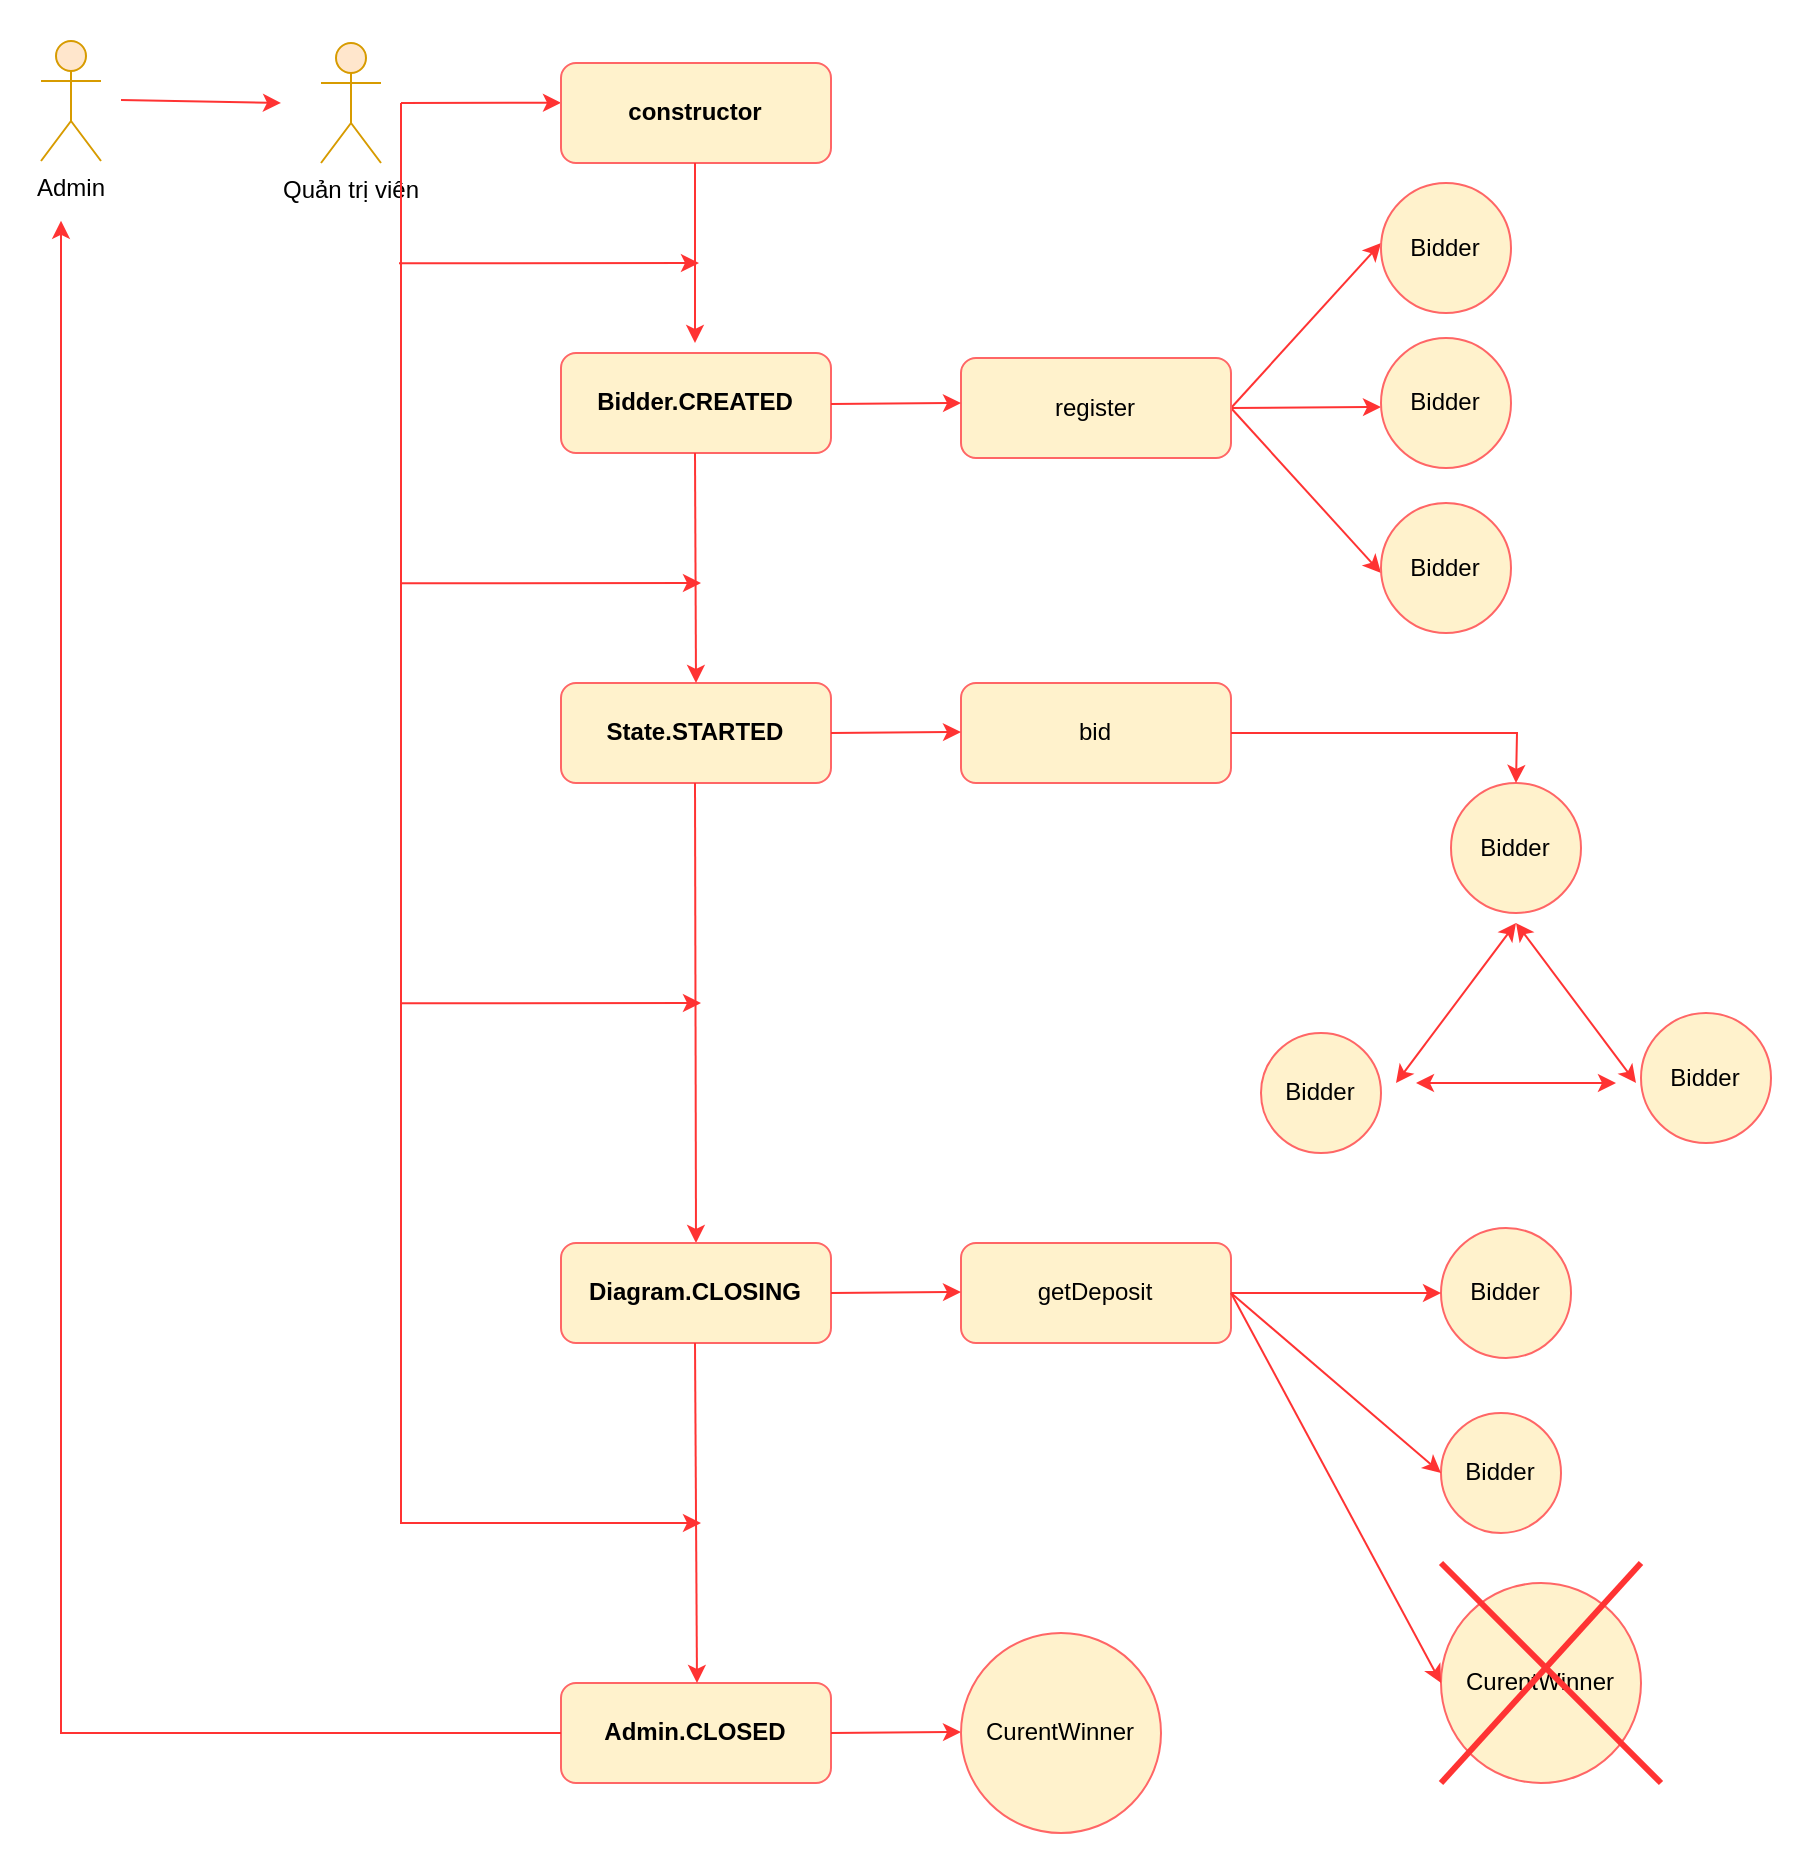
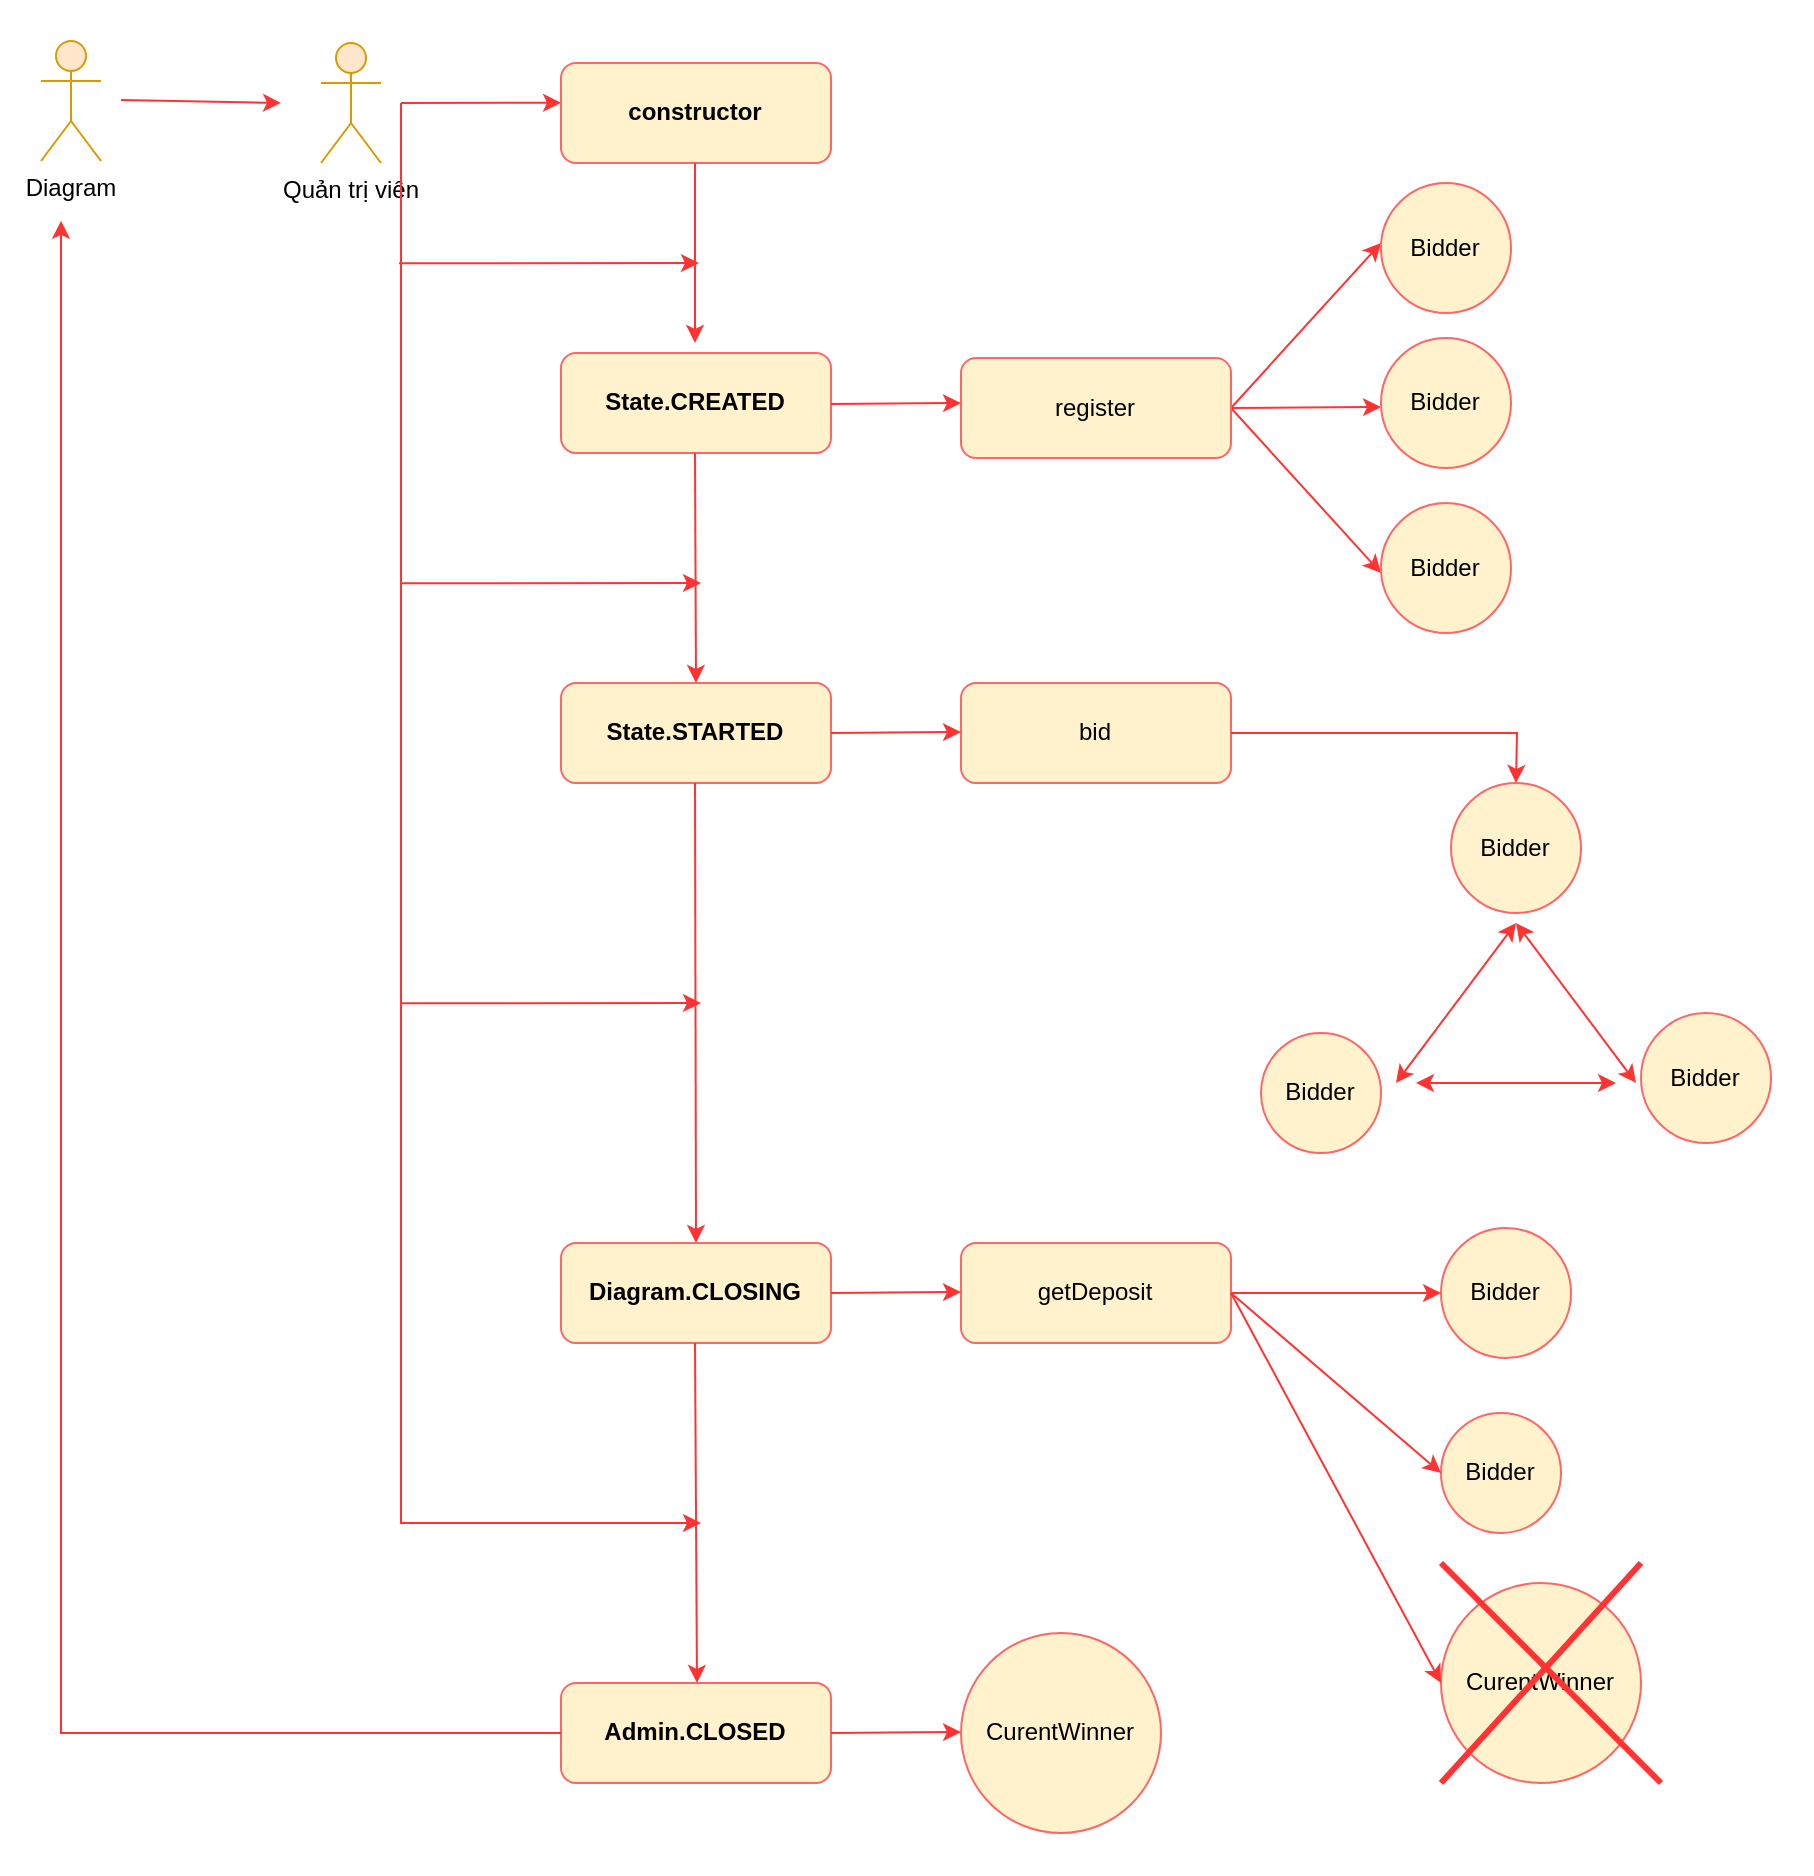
(72, 189) -> (72, 189)
(696, 403) -> (696, 403)
